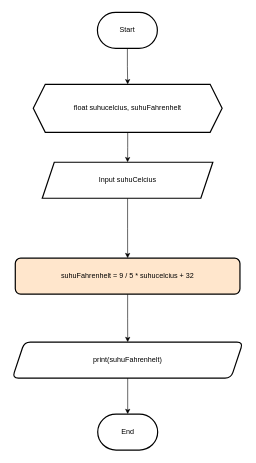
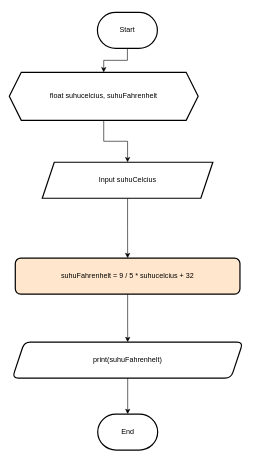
(128, 108) -> (104, 96)
